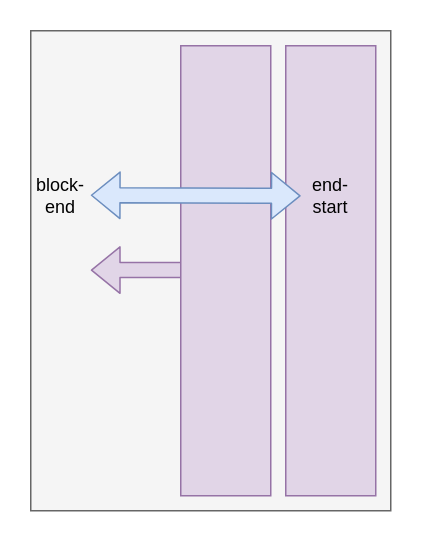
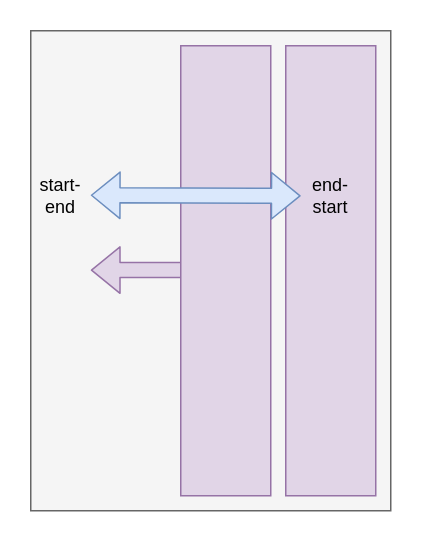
(61, 196) -> (61, 196)
